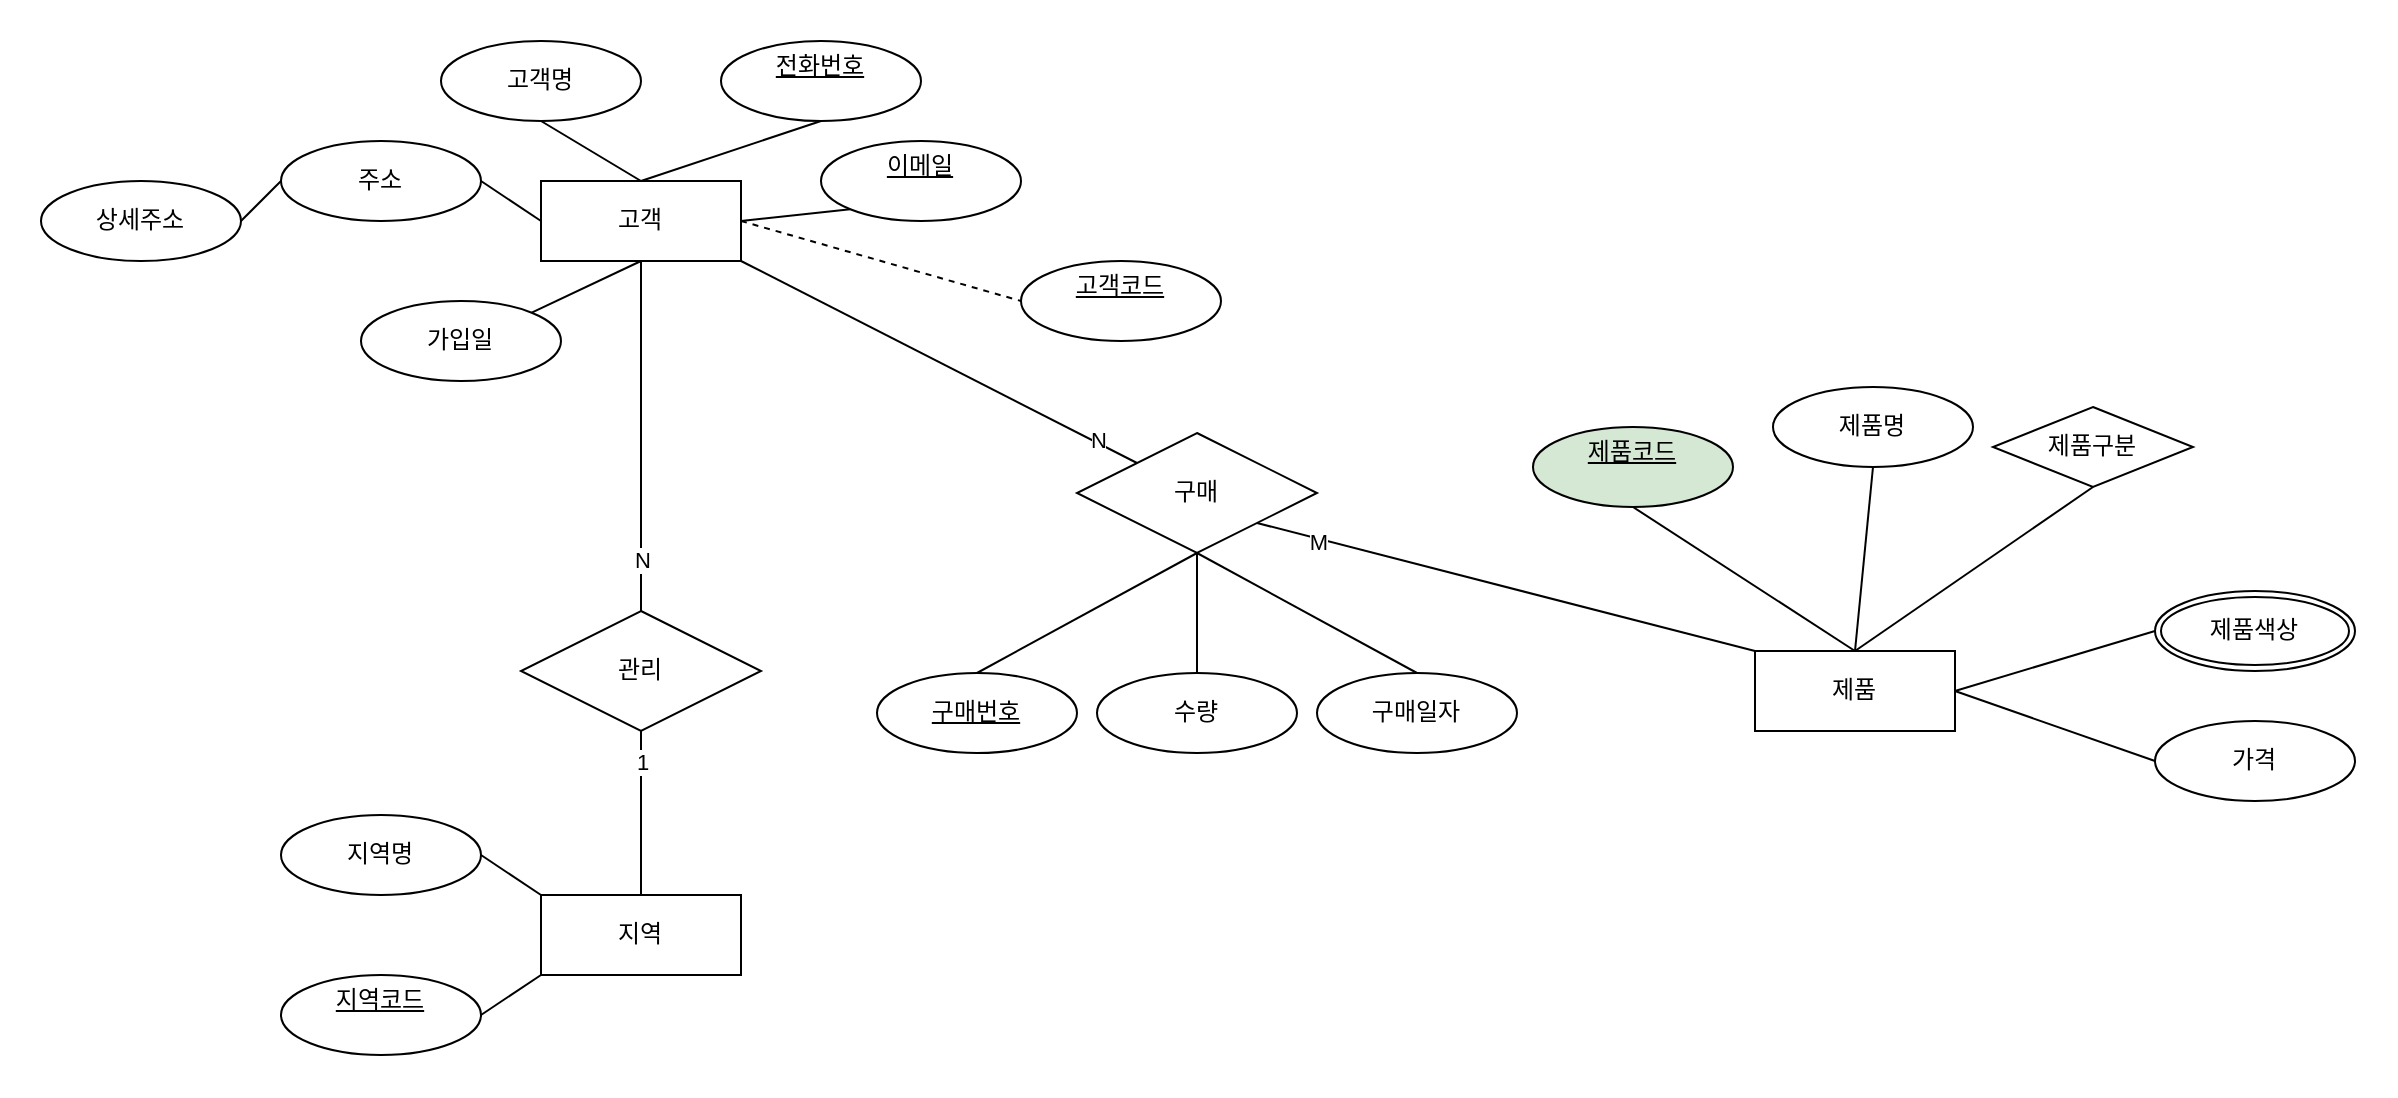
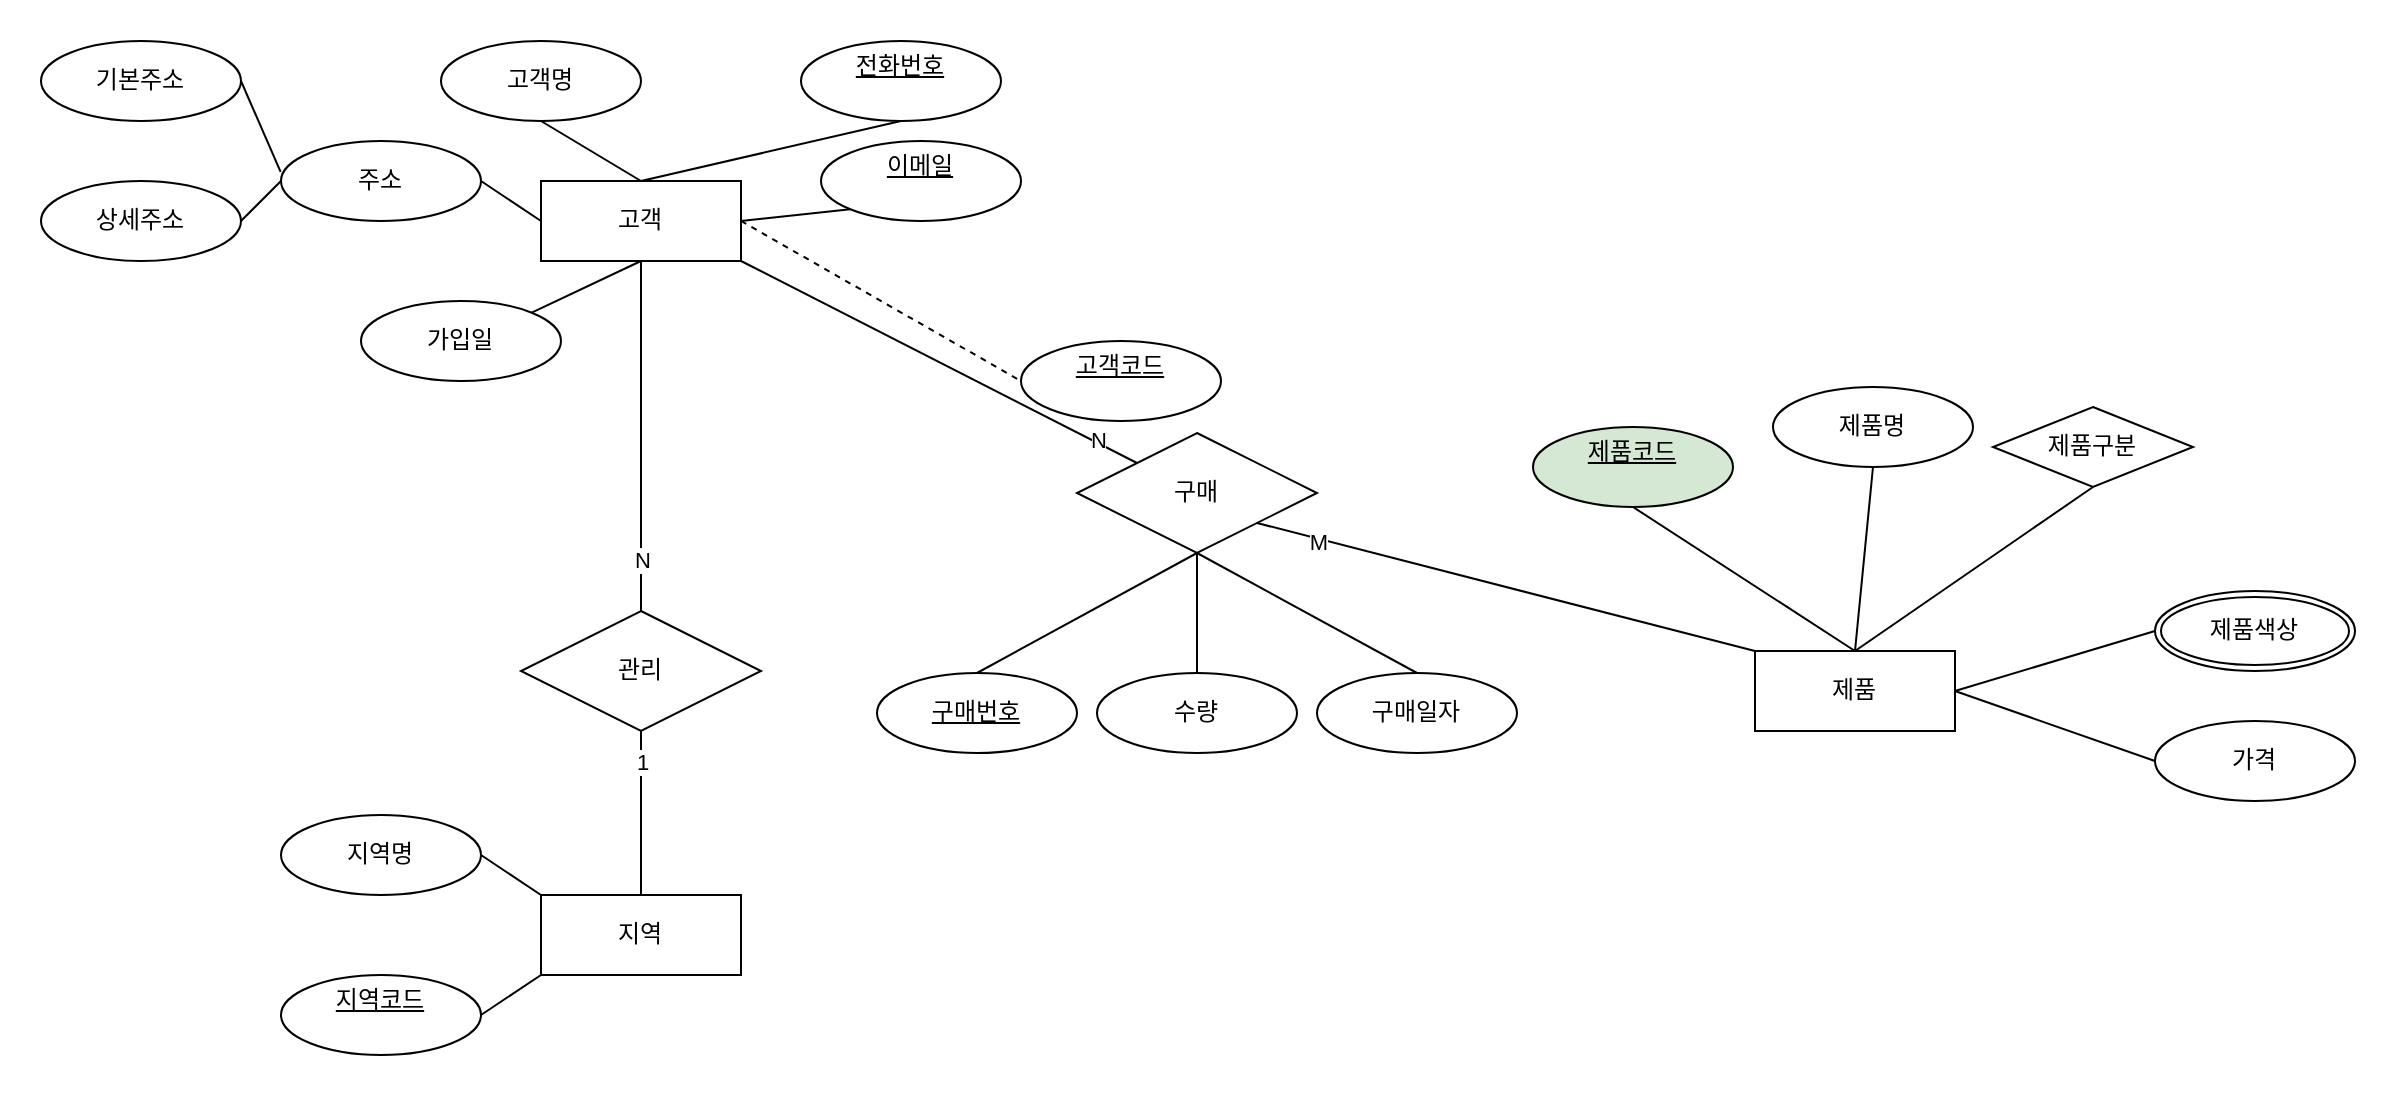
none -> (141, 81)
(821, 81) -> (901, 81)
none -> (261, 126)
(1121, 301) -> (1121, 381)
